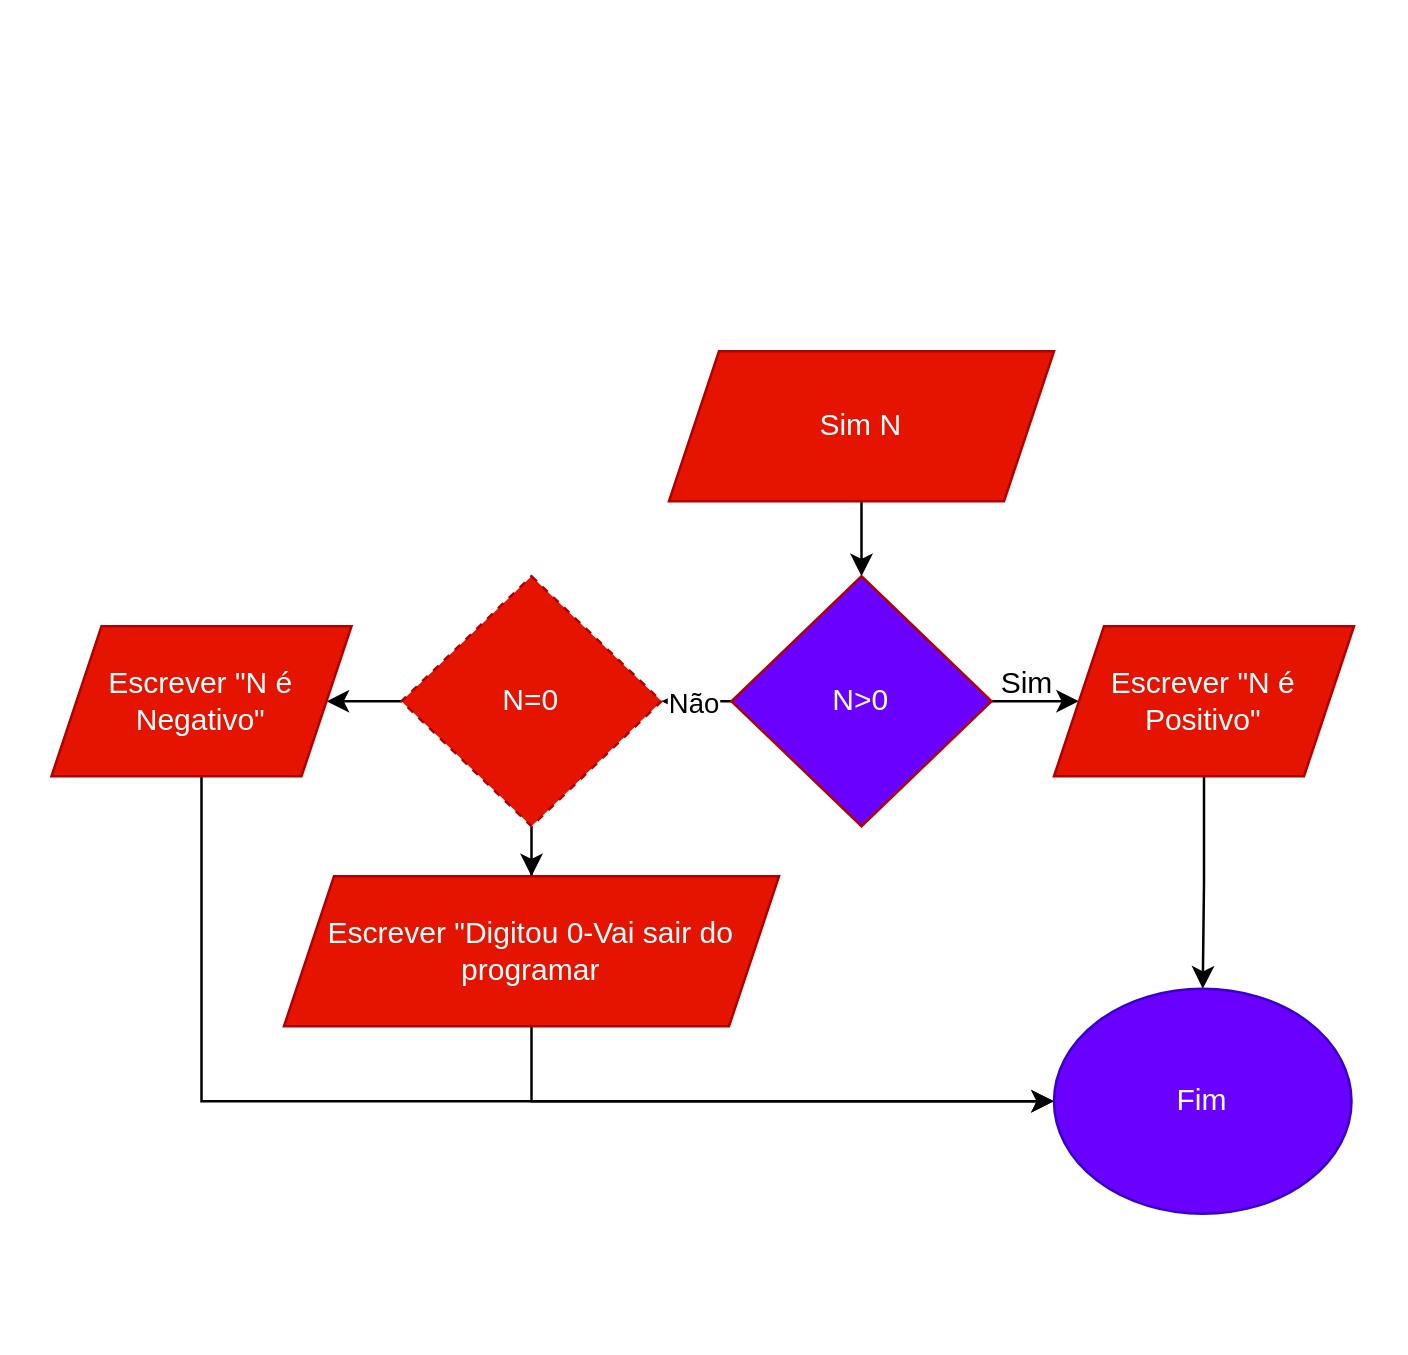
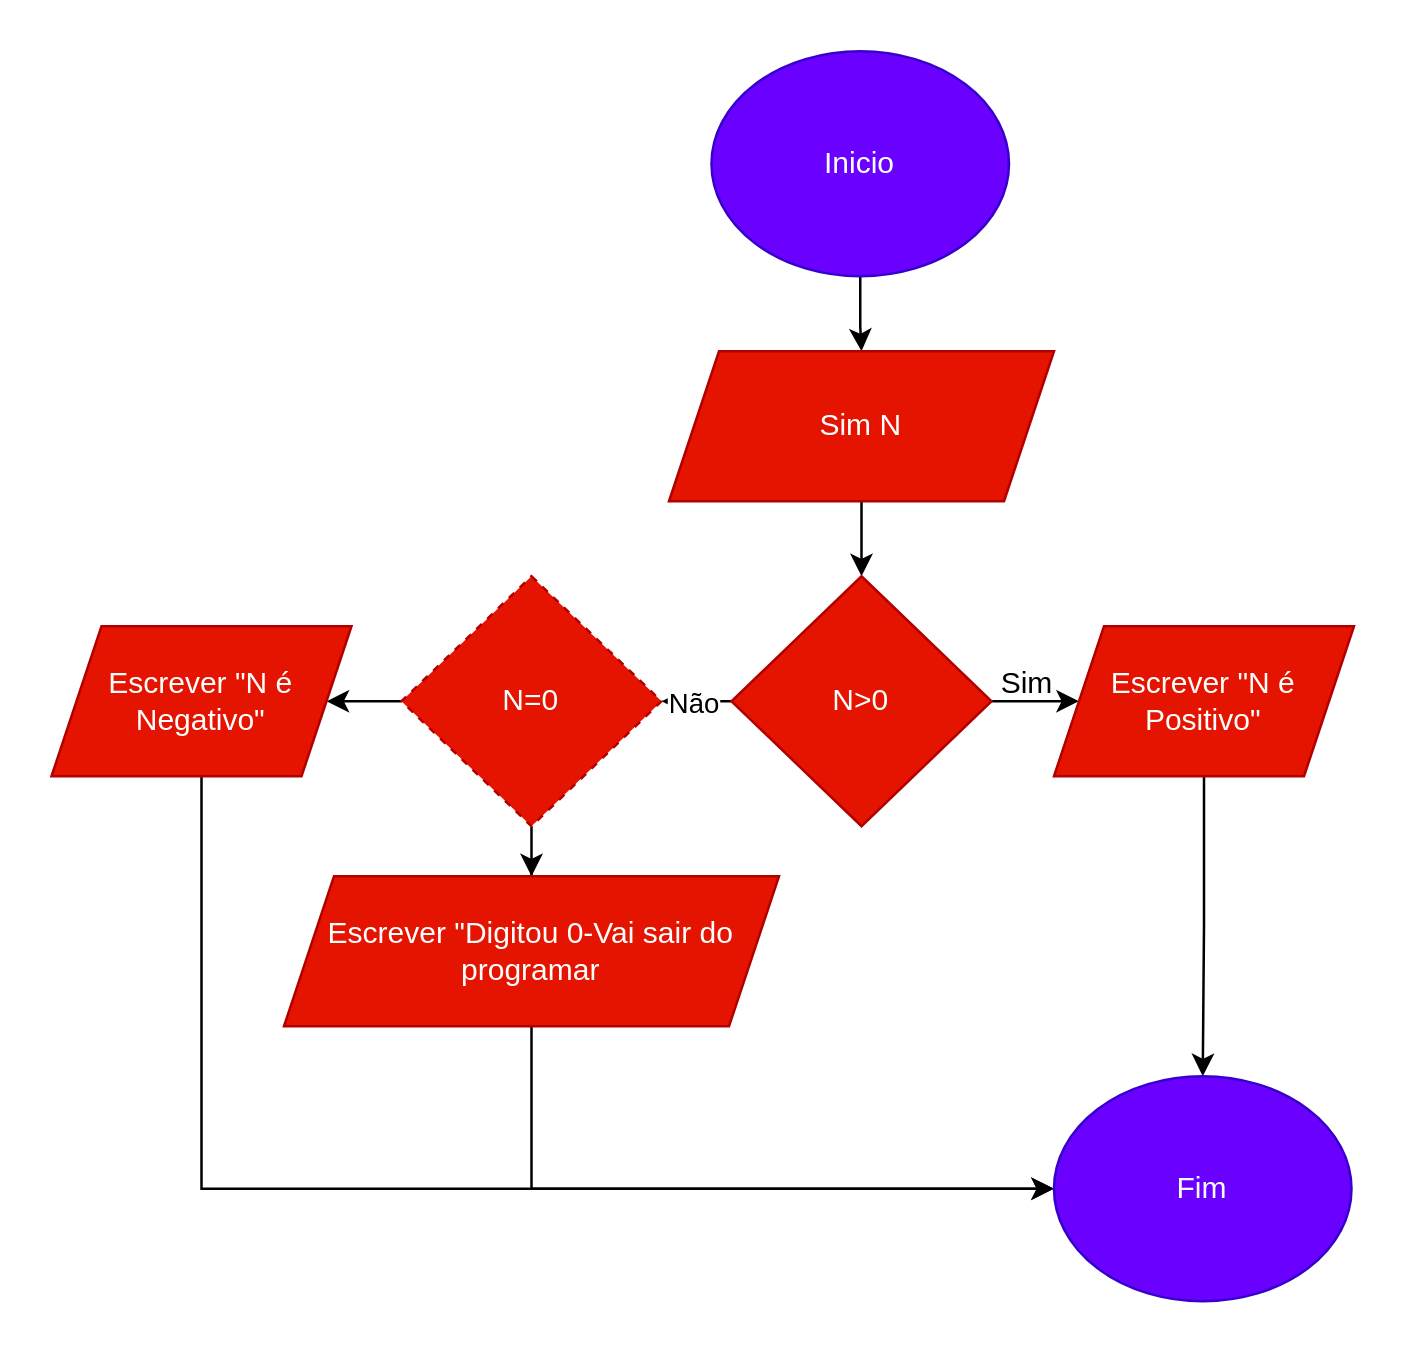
none -> (860, 164)
none -> (860, 305)
(861, 701) -> (861, 701)
(1203, 1101) -> (1203, 1189)
